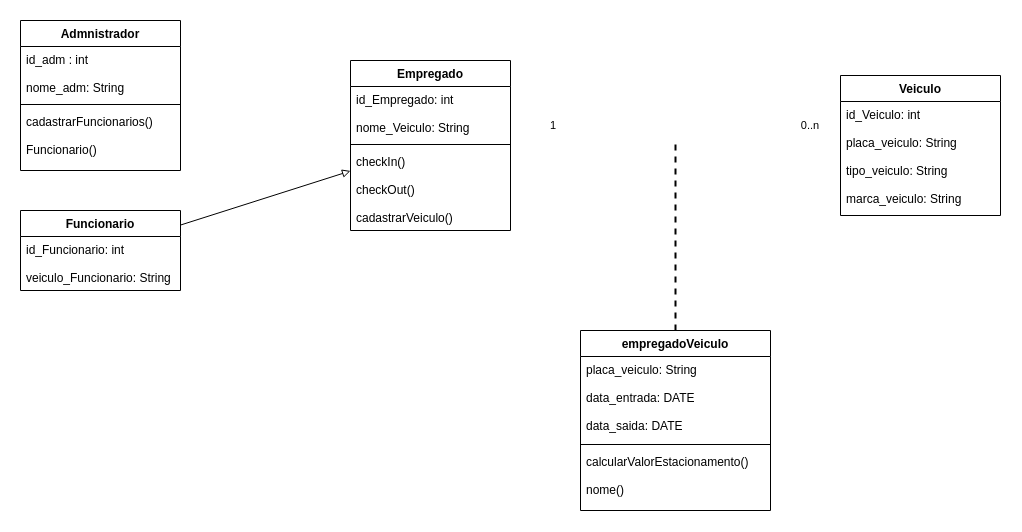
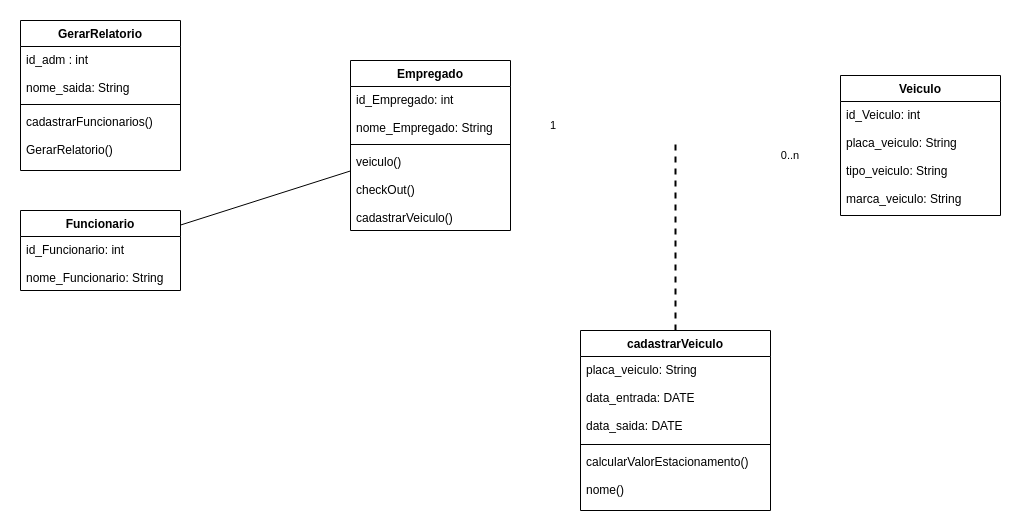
(100, 34) -> (100, 34)
(59, 60) -> (59, 60)
(407, 100) -> (407, 100)
(100, 122) -> (100, 122)
(811, 126) -> (791, 156)
(386, 162) -> (383, 162)
(341, 174) -> (344, 173)
(80, 250) -> (80, 250)
(675, 344) -> (675, 344)
